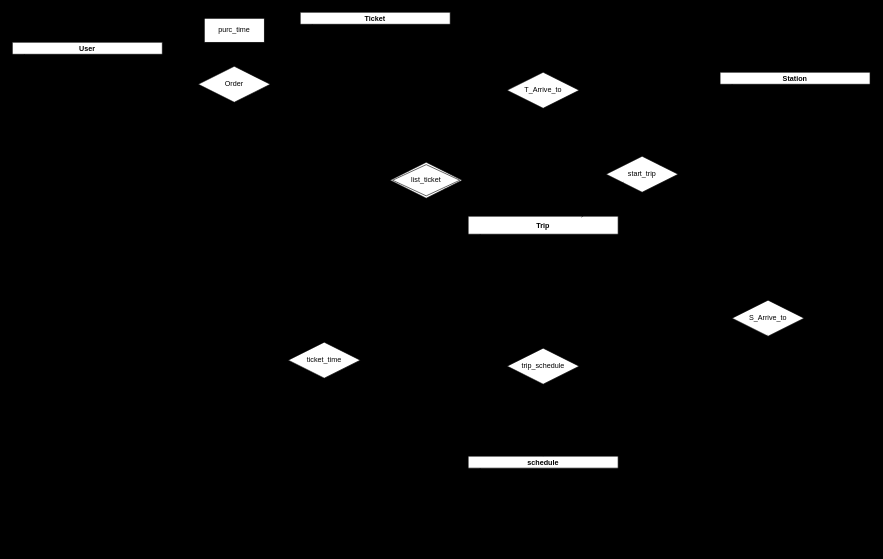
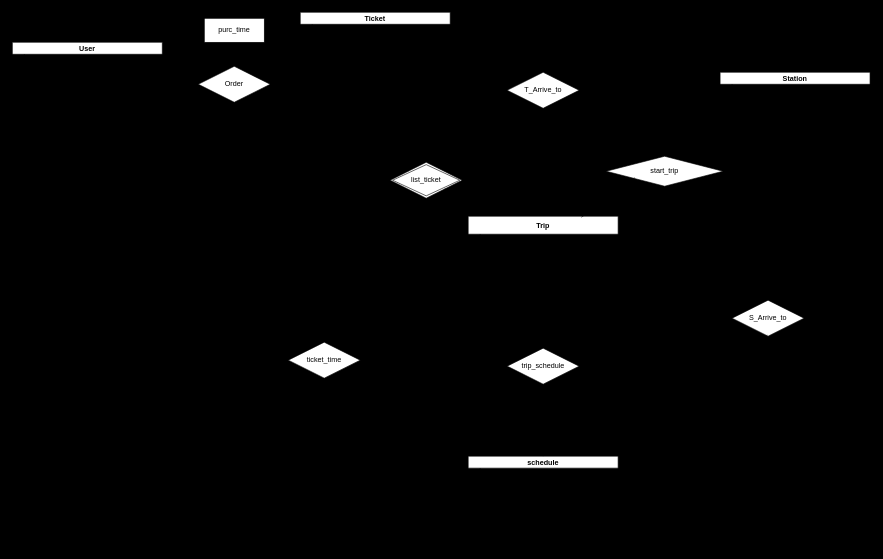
(642, 174) -> (665, 171)
